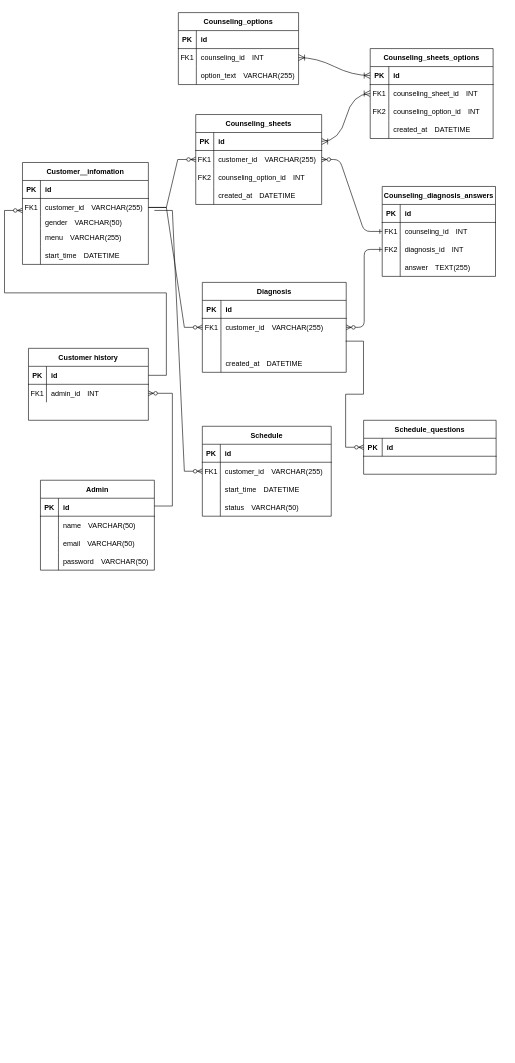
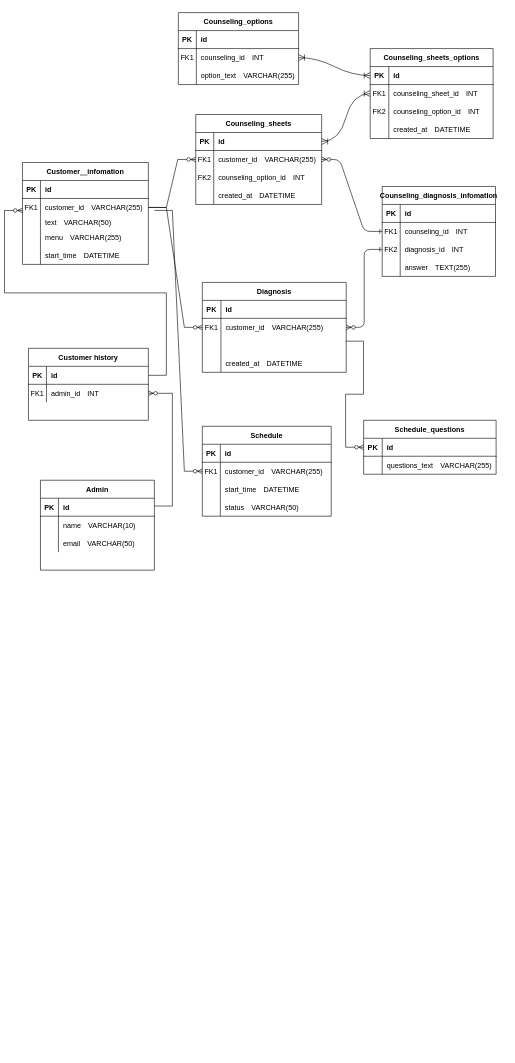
(439, 196) -> (439, 196)
(83, 223) -> (79, 223)
none -> (440, 465)
(97, 526) -> (97, 526)
(107, 561) -> none
